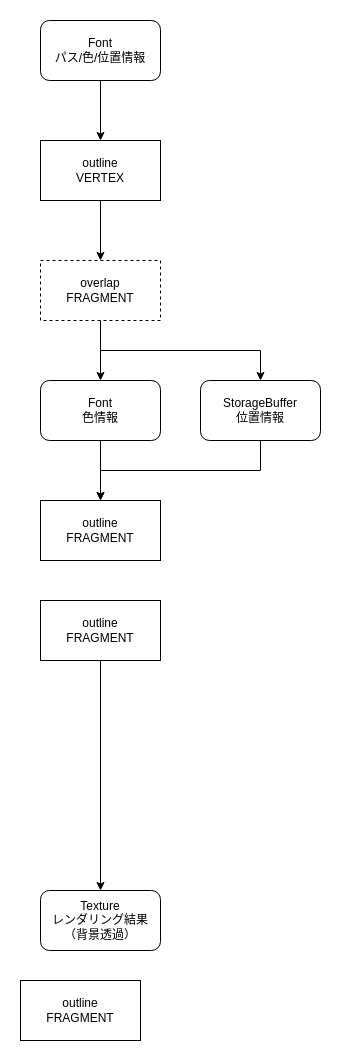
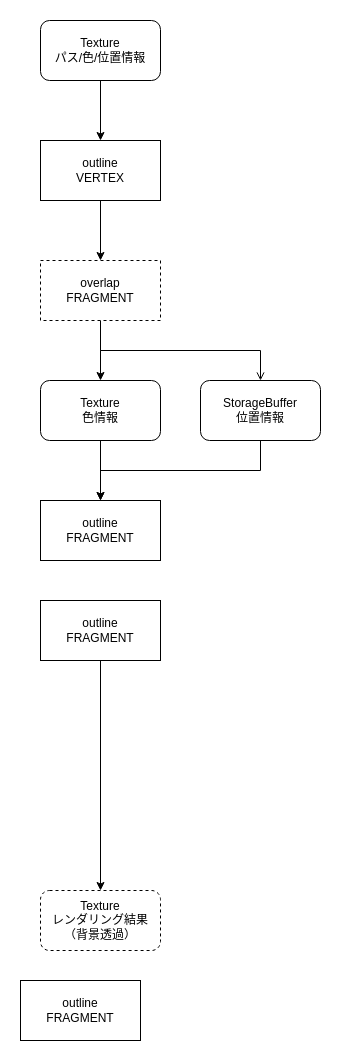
(101, 51) -> (101, 51)
(261, 372) -> (261, 374)
(101, 411) -> (101, 411)
(101, 921) -> (101, 921)
